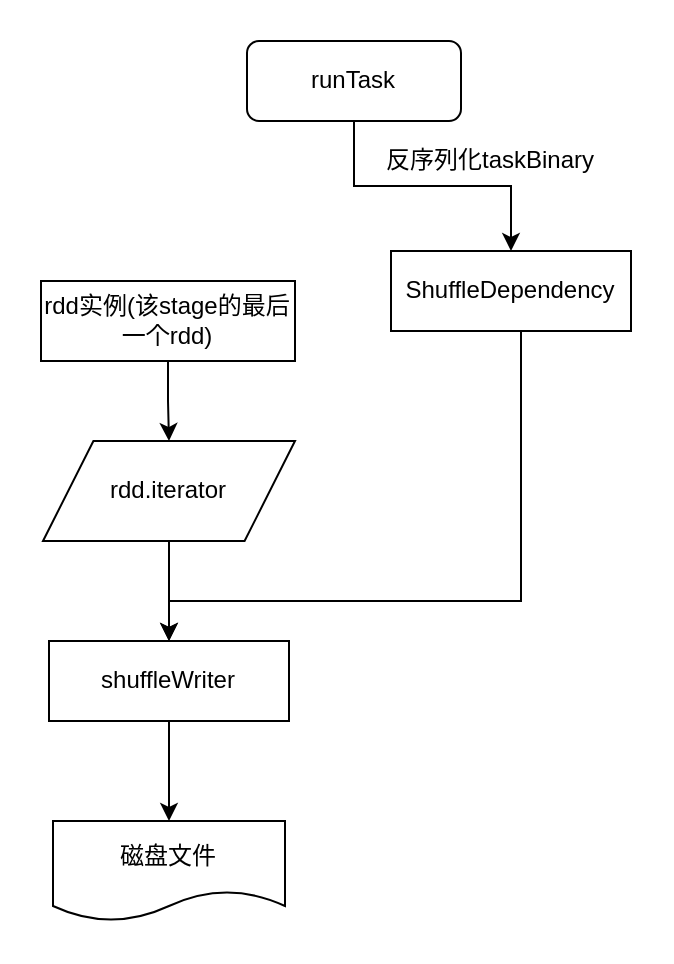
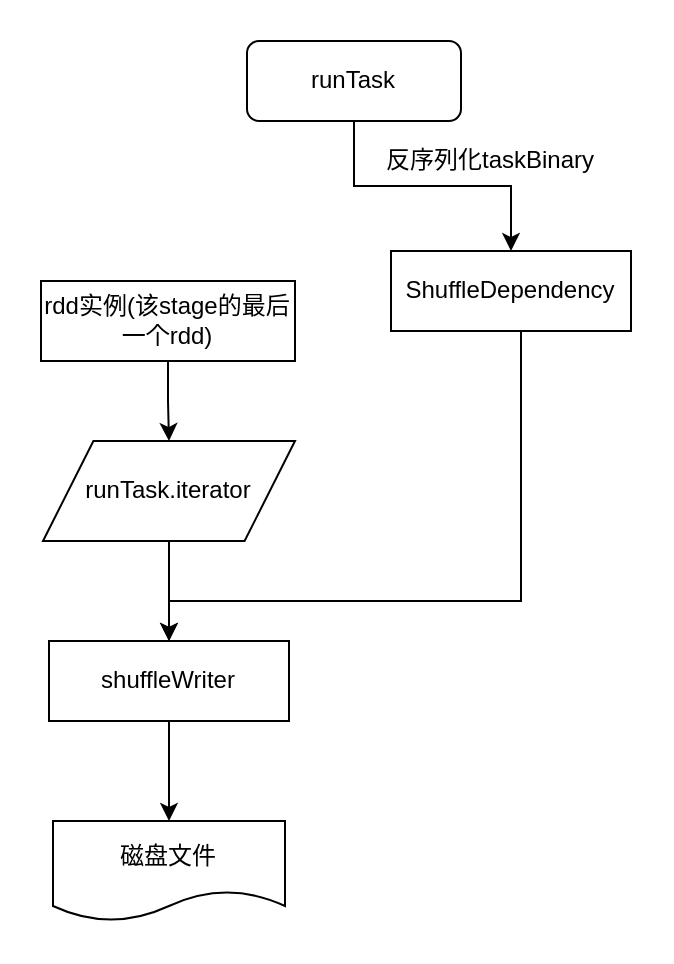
(169, 491) -> (169, 491)
